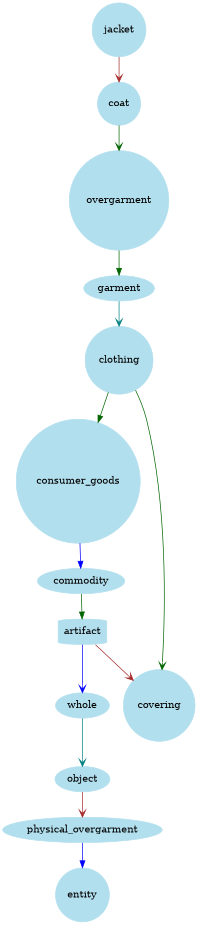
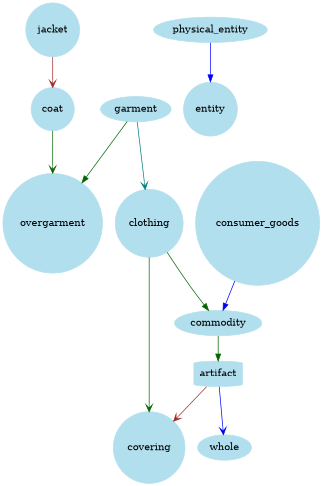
(119, 259) -> (107, 149)
(104, 404) -> (185, 279)
(82, 779) -> none
(82, 830) -> (210, 30)
